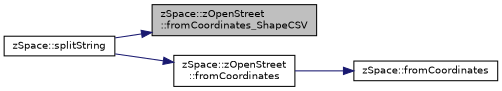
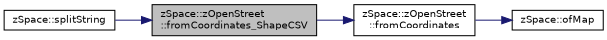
(139, 57) -> (330, 20)
(426, 71) -> (558, 20)
